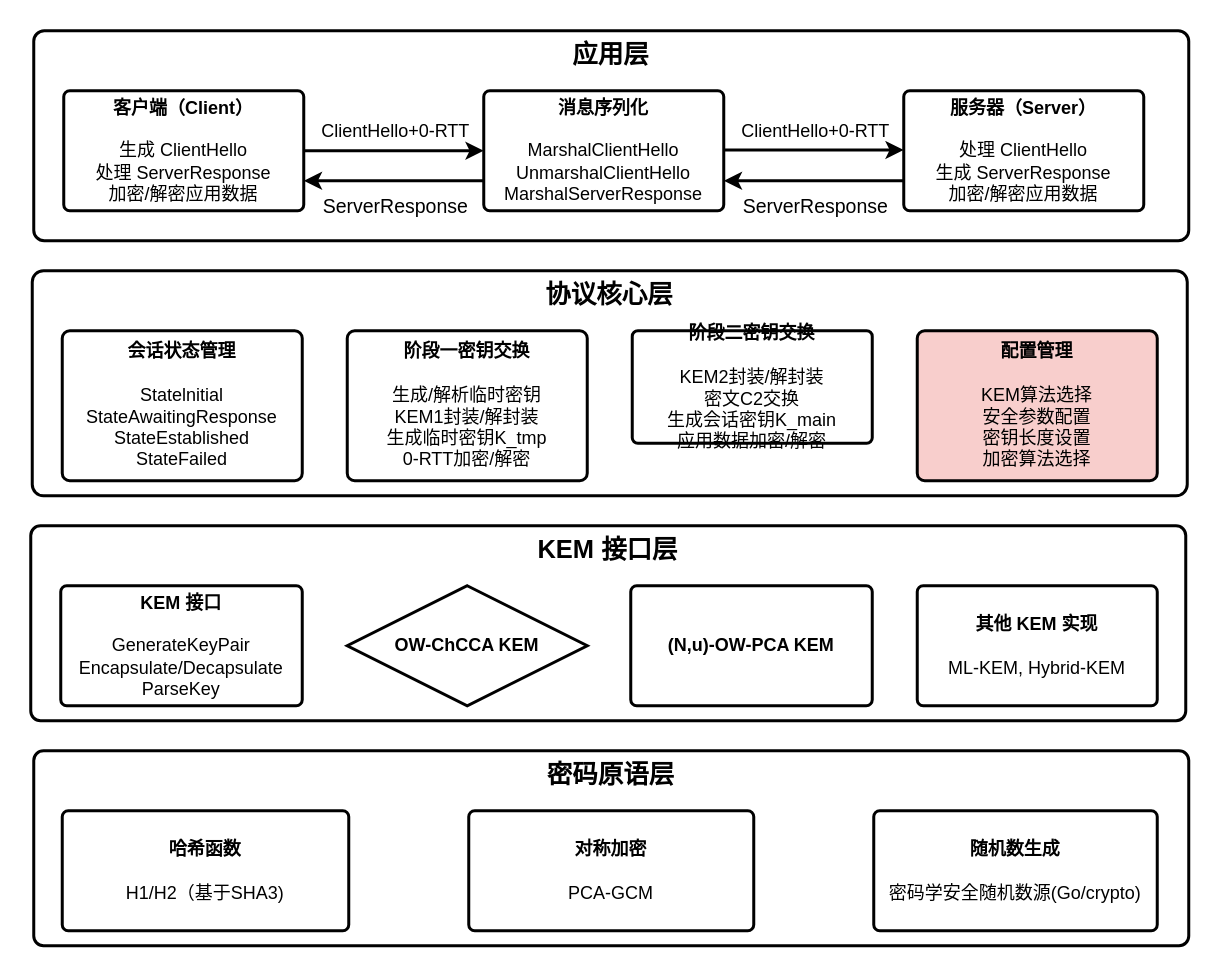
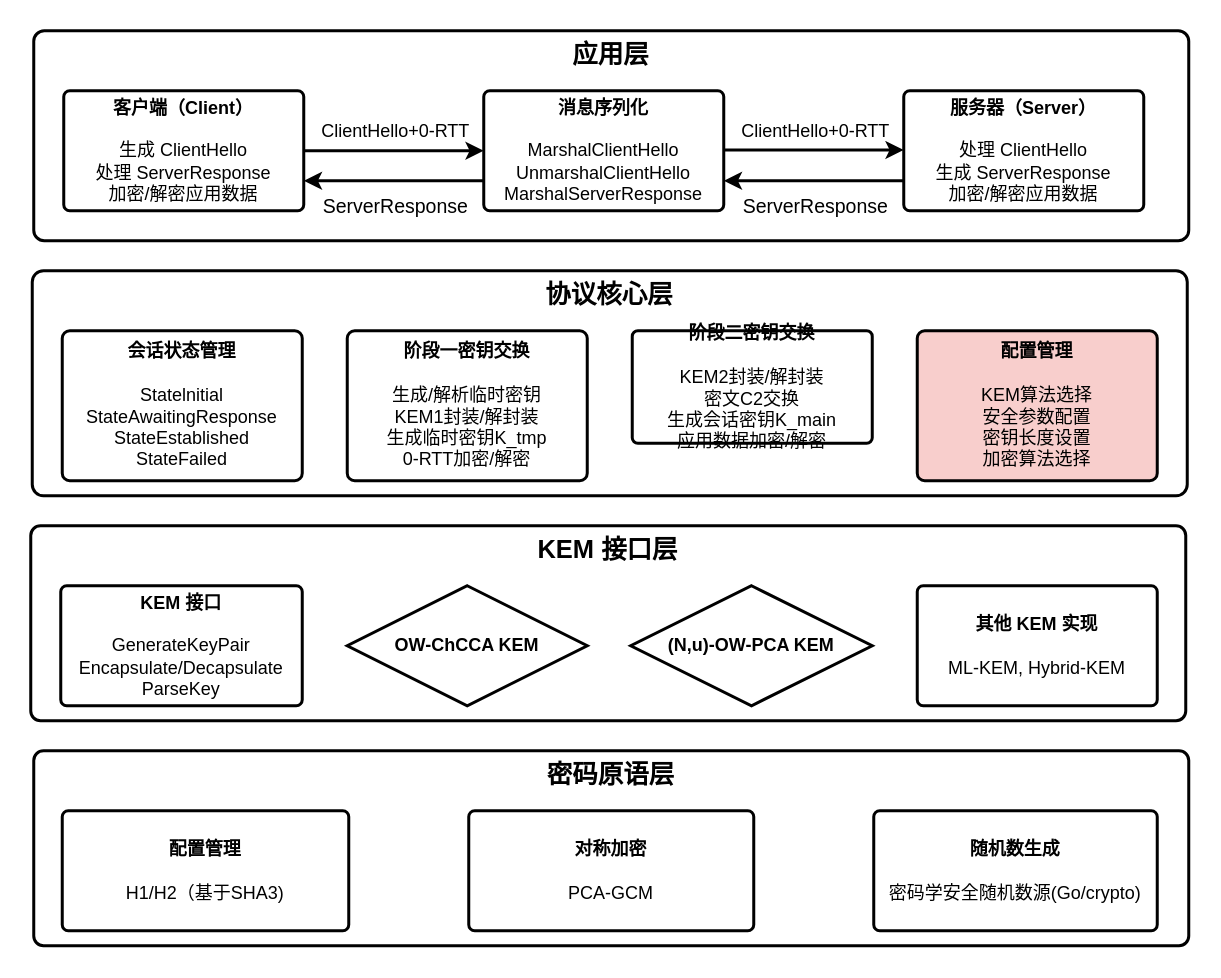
(752, 646) -> (752, 646)
(206, 871) -> (206, 871)
